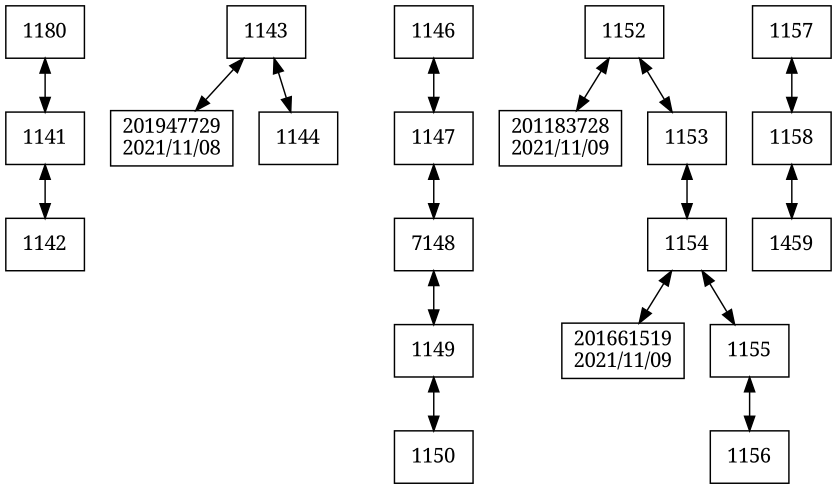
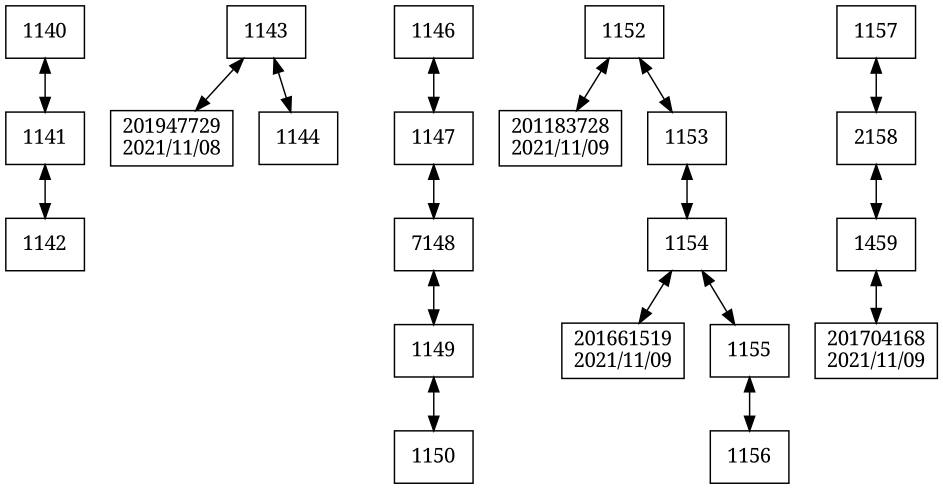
(45, 32) -> (45, 32)
(792, 138) -> (876, 138)
none -> (876, 351)
